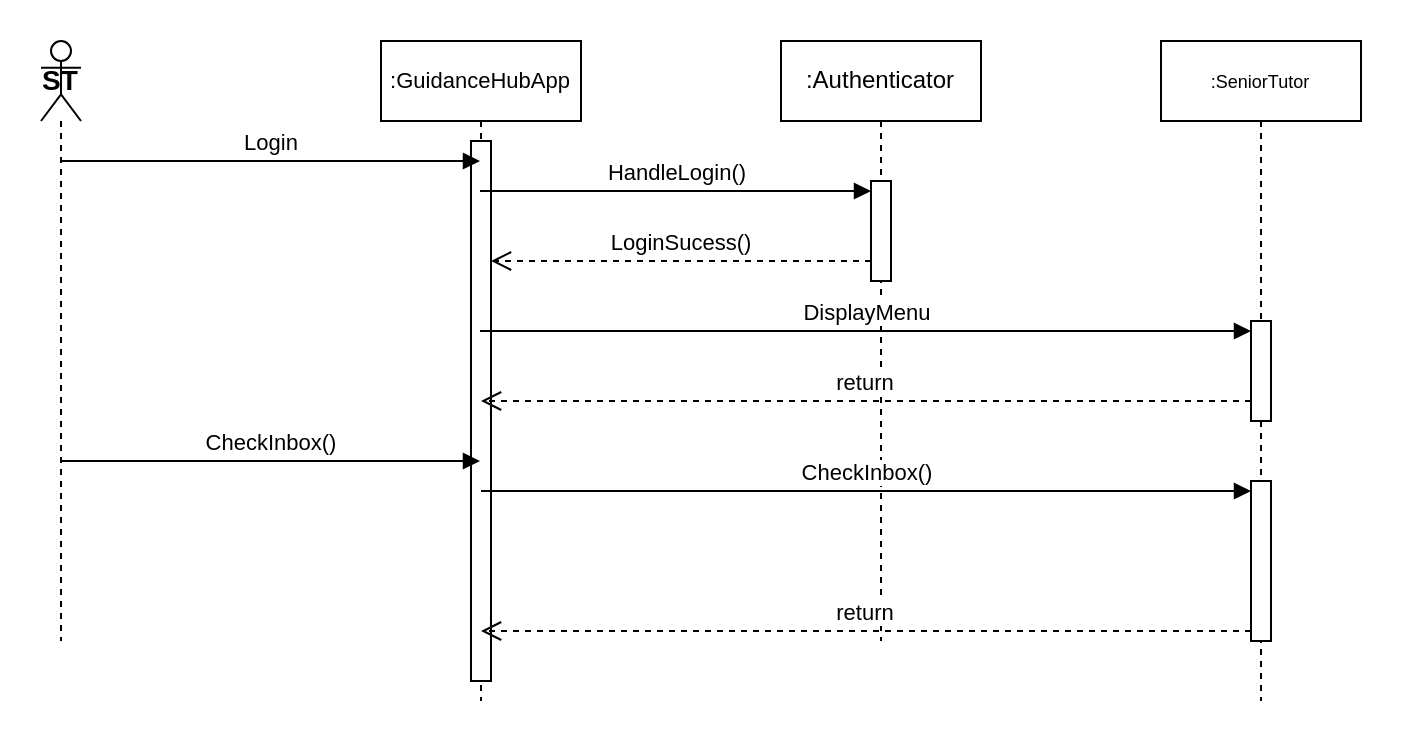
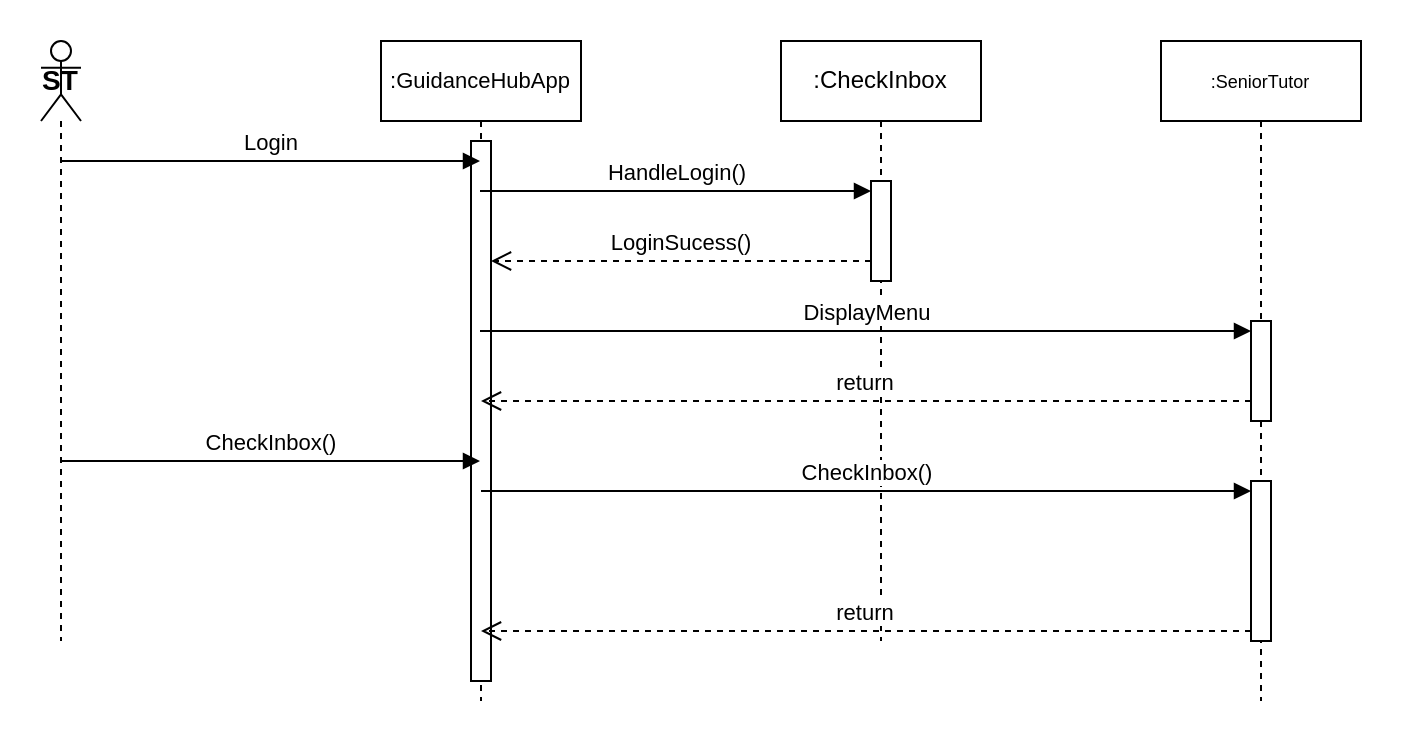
(881, 81) -> (881, 81)
